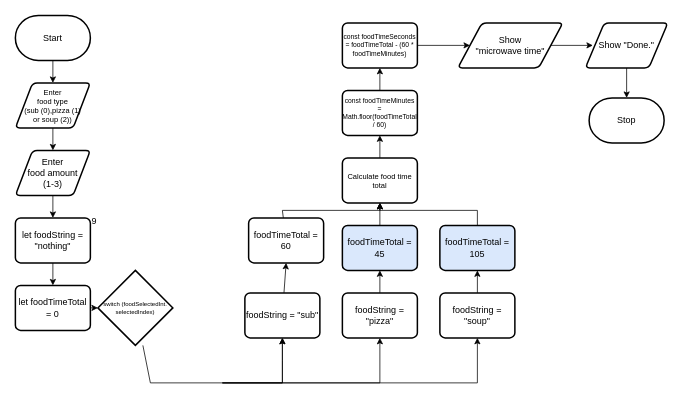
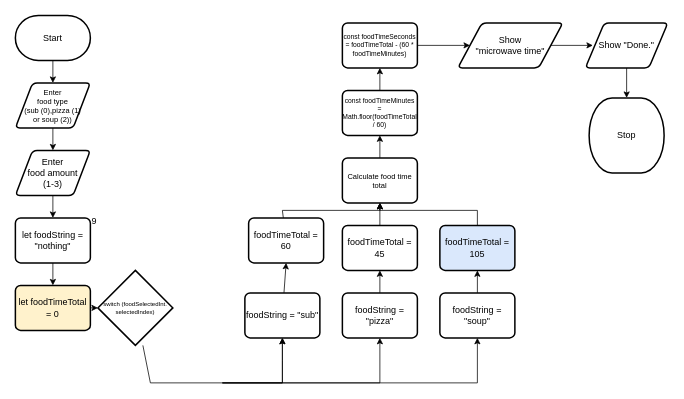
(627, 120) -> (627, 135)
(380, 248) -> (380, 248)
(53, 308) -> (53, 308)
